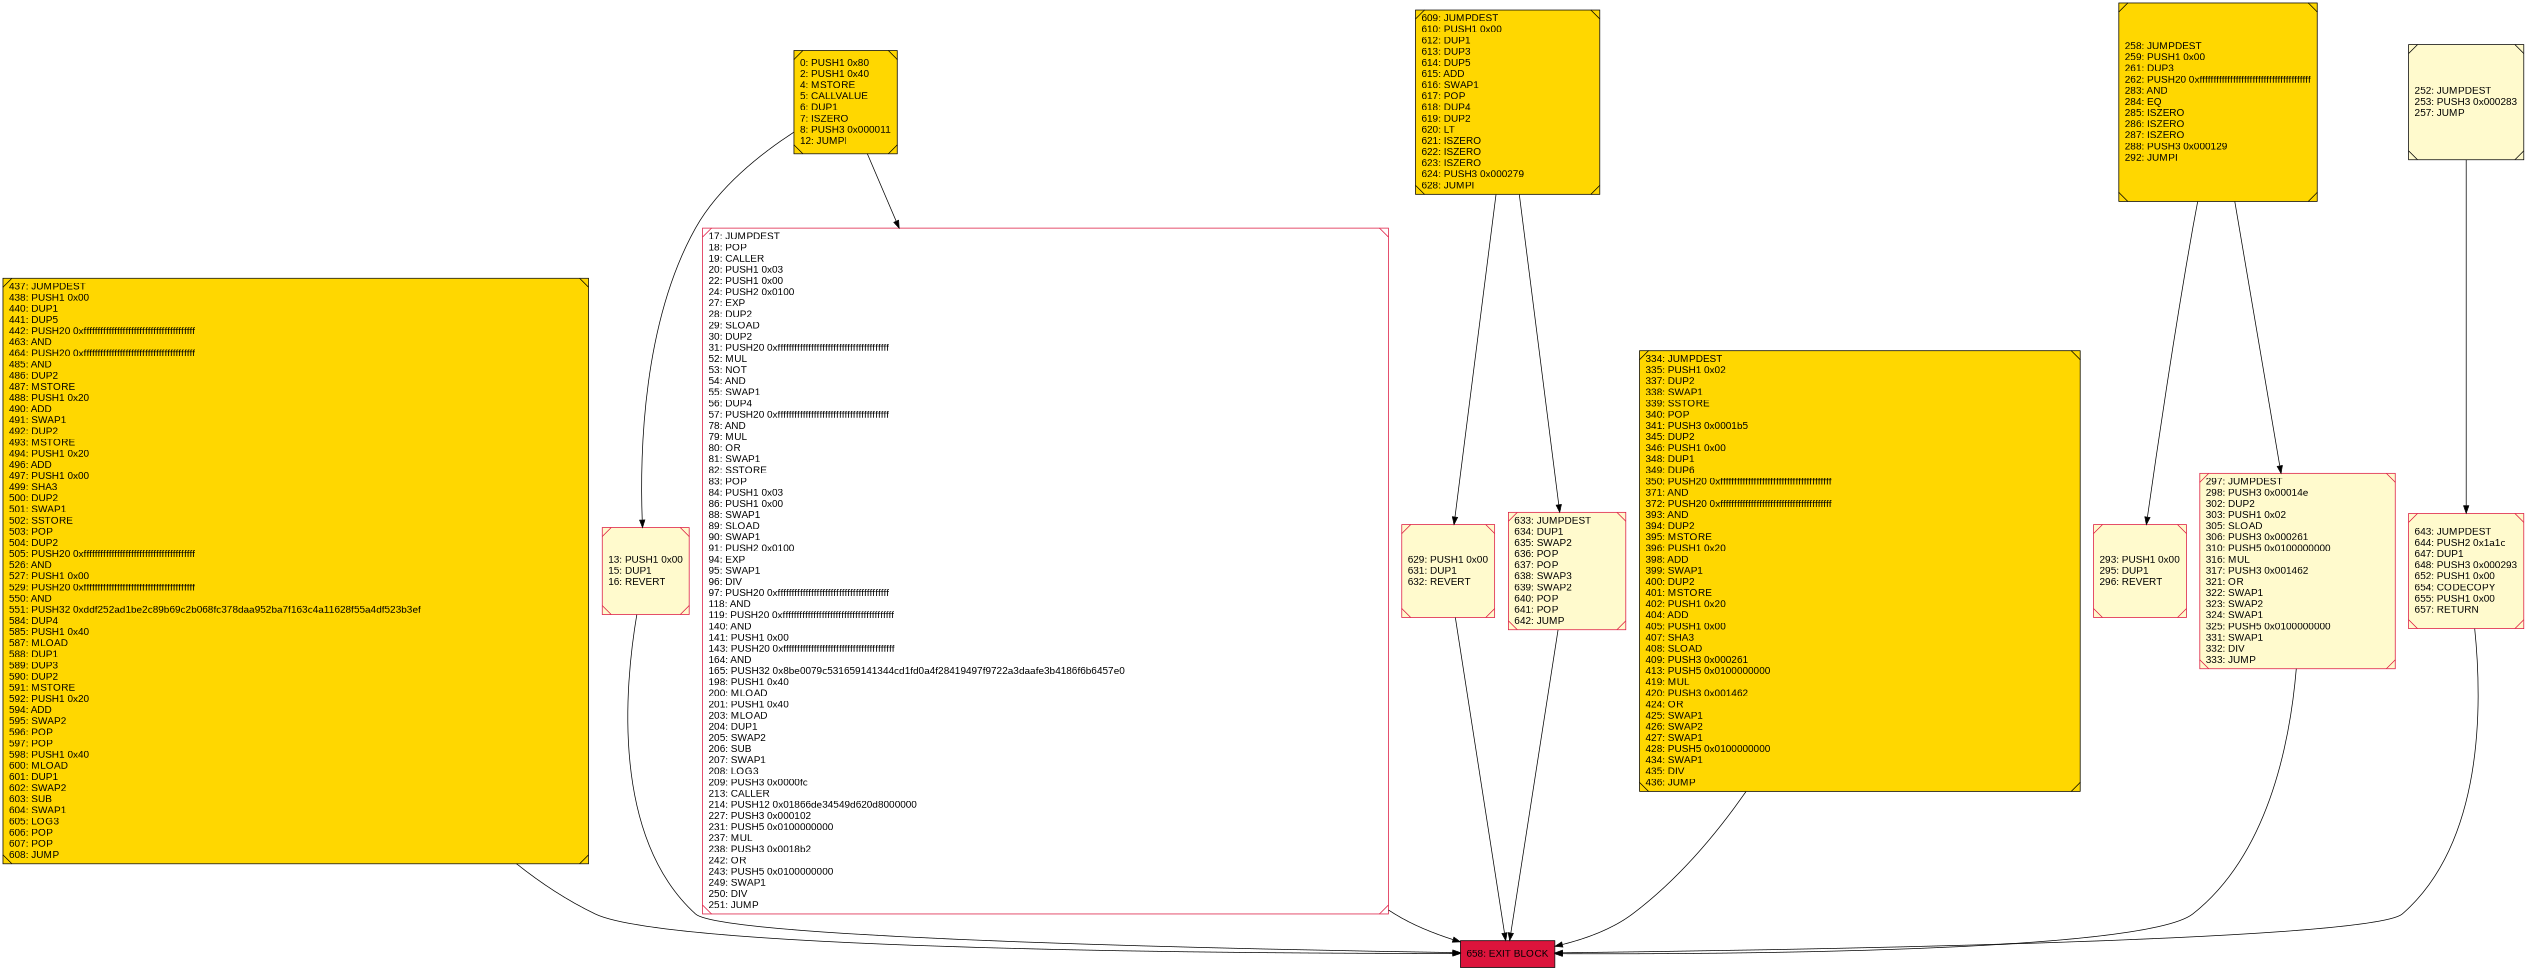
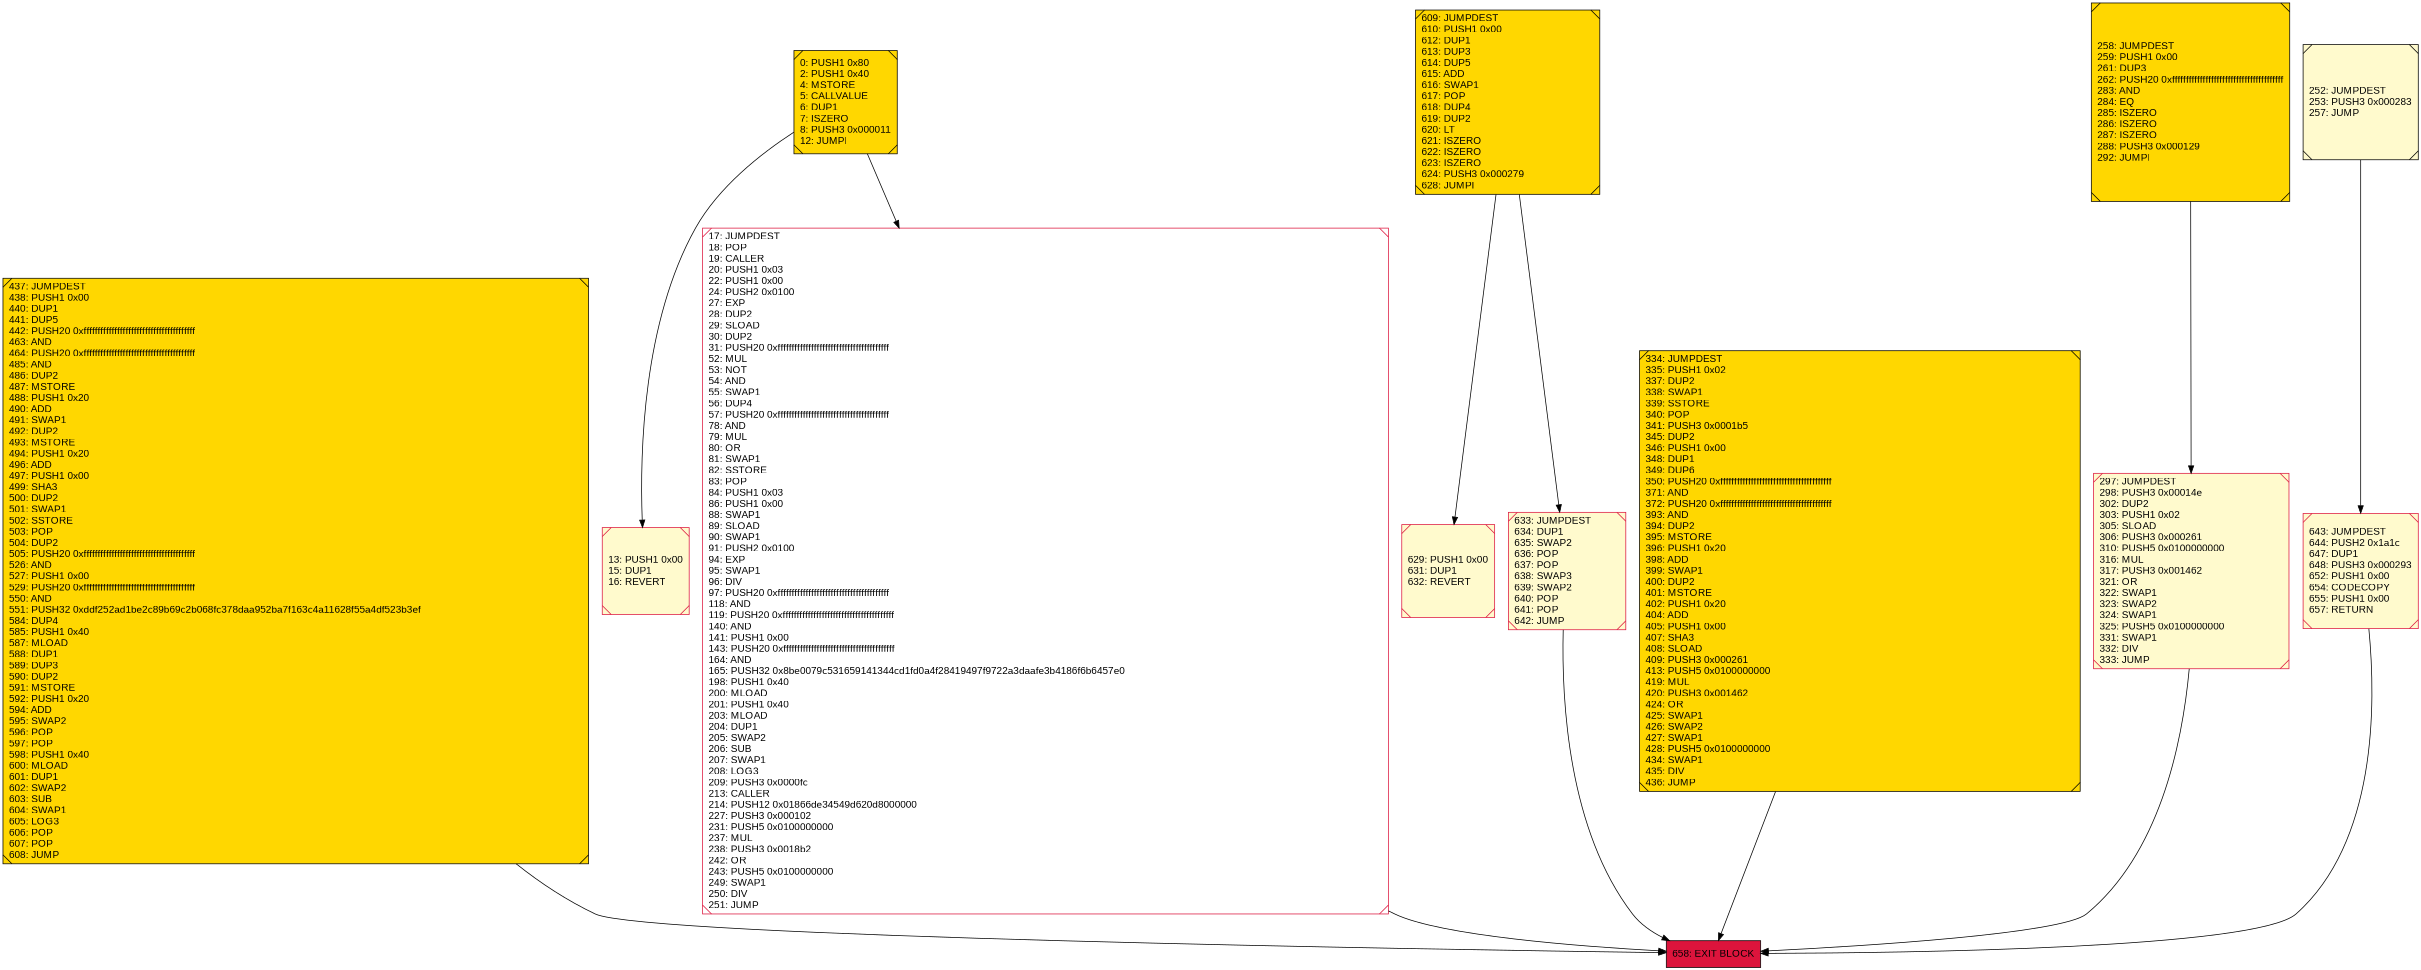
(2140, 571) -> none
(1480, 775) -> none
(915, 937) -> none
